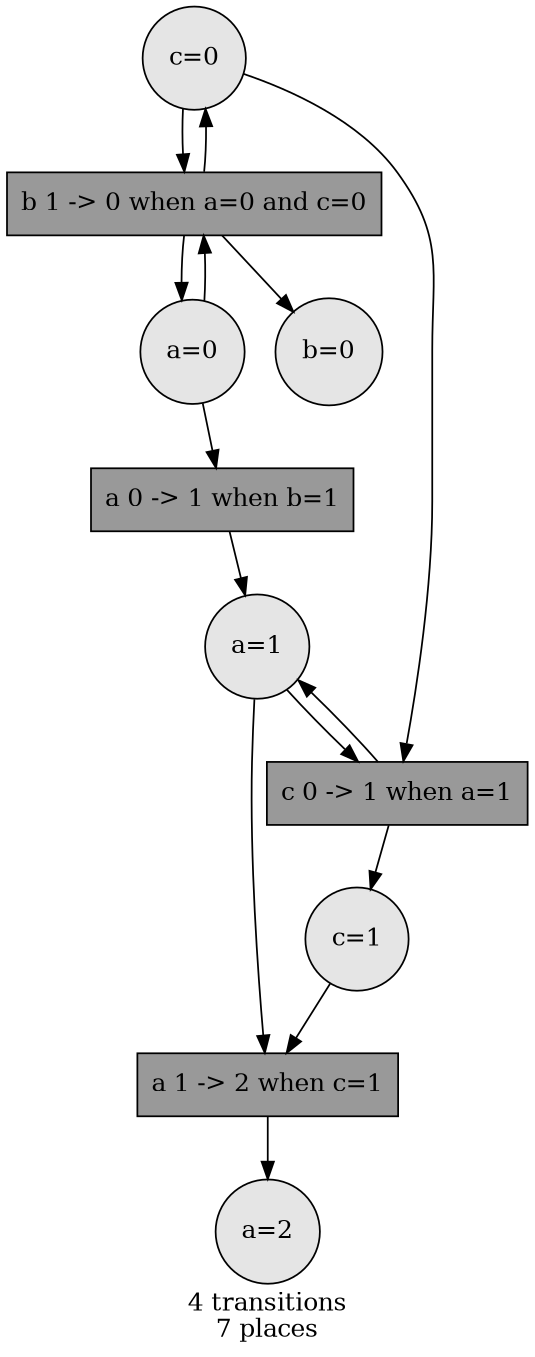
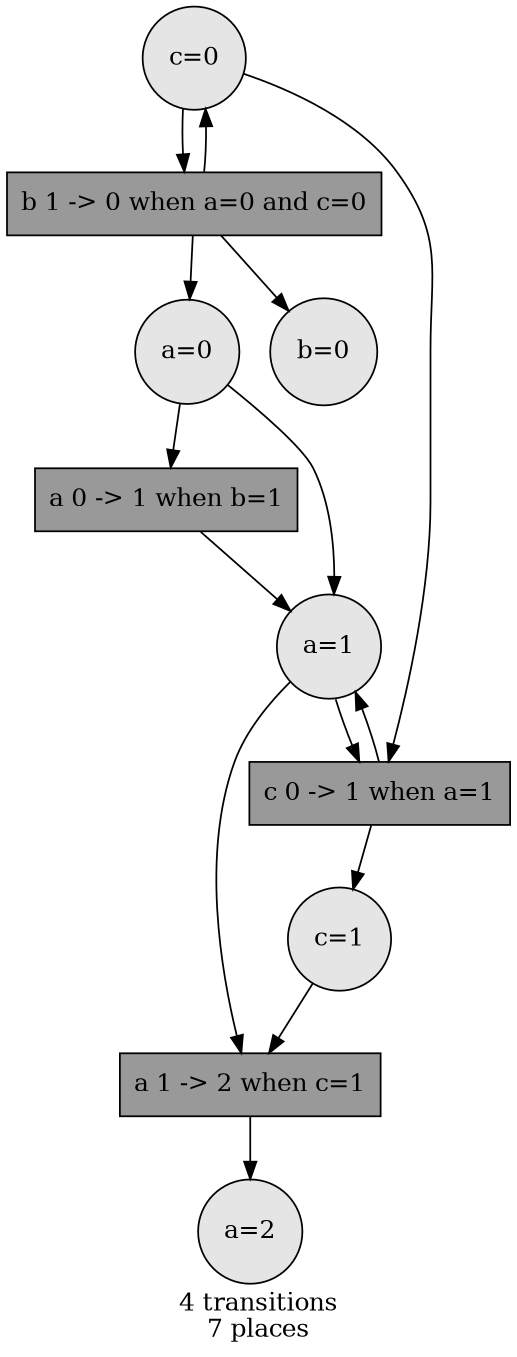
(205, 277) -> (311, 465)
